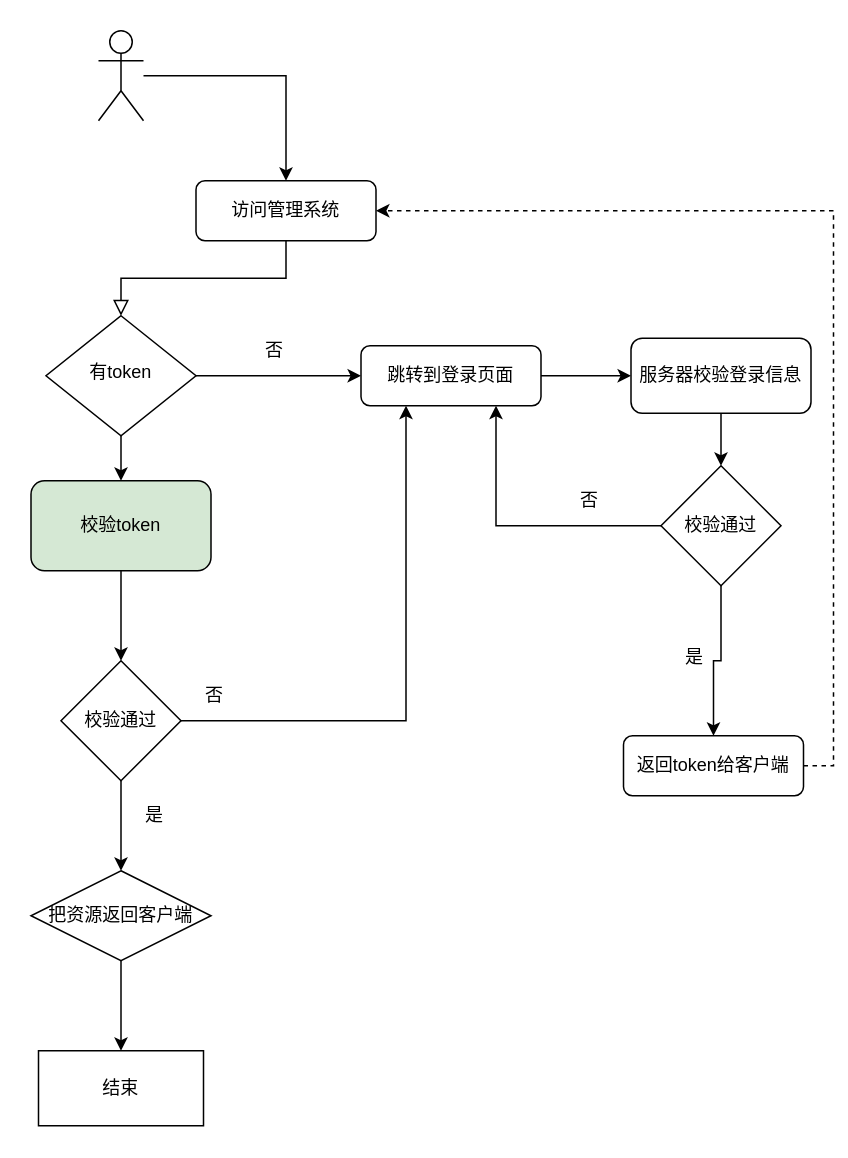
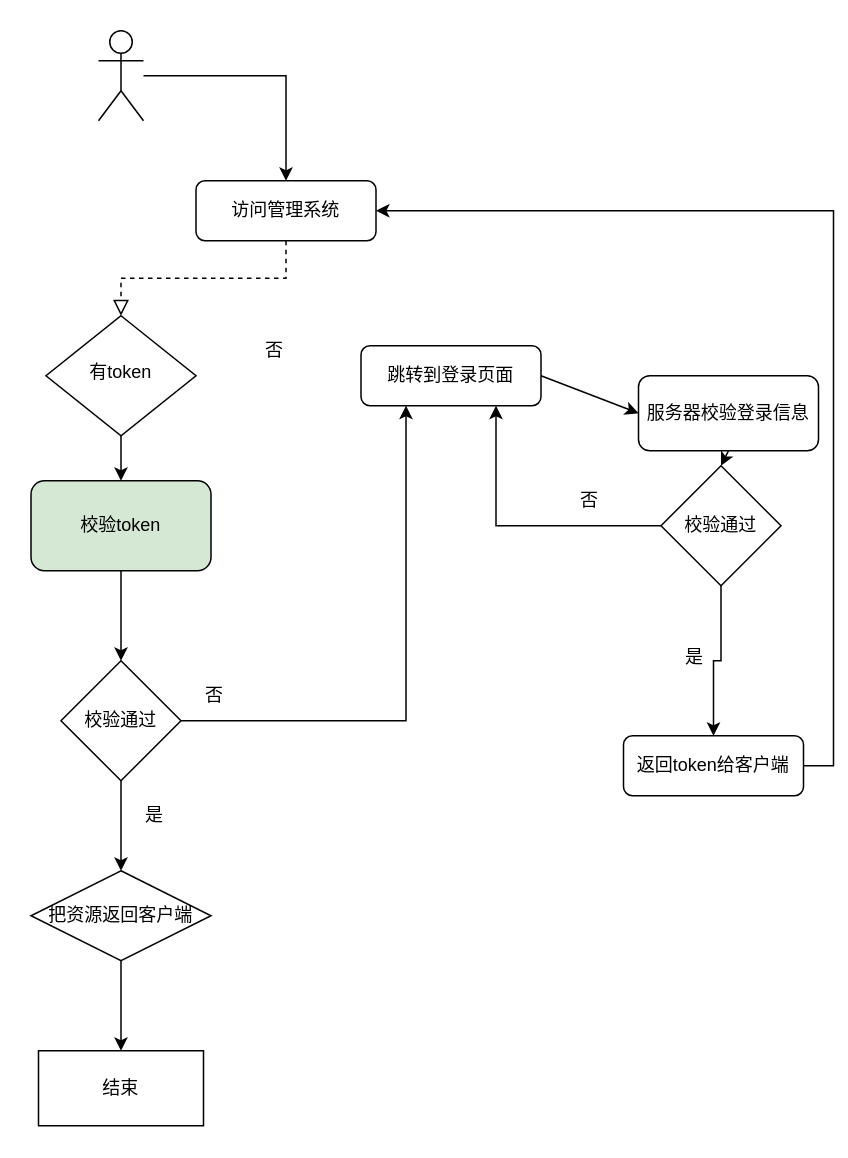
(210, 278) -> (210, 278)
(833, 279) -> (833, 279)
(273, 376) -> none
(721, 376) -> (728, 413)
